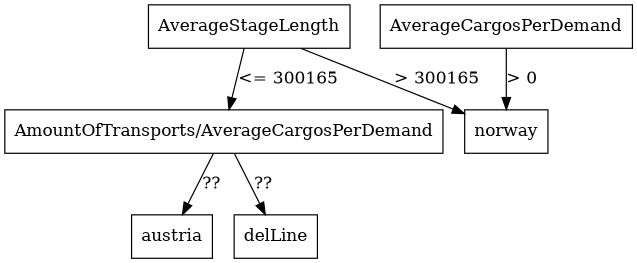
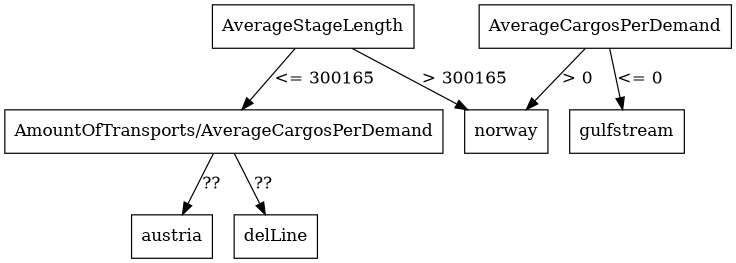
none -> (627, 132)
